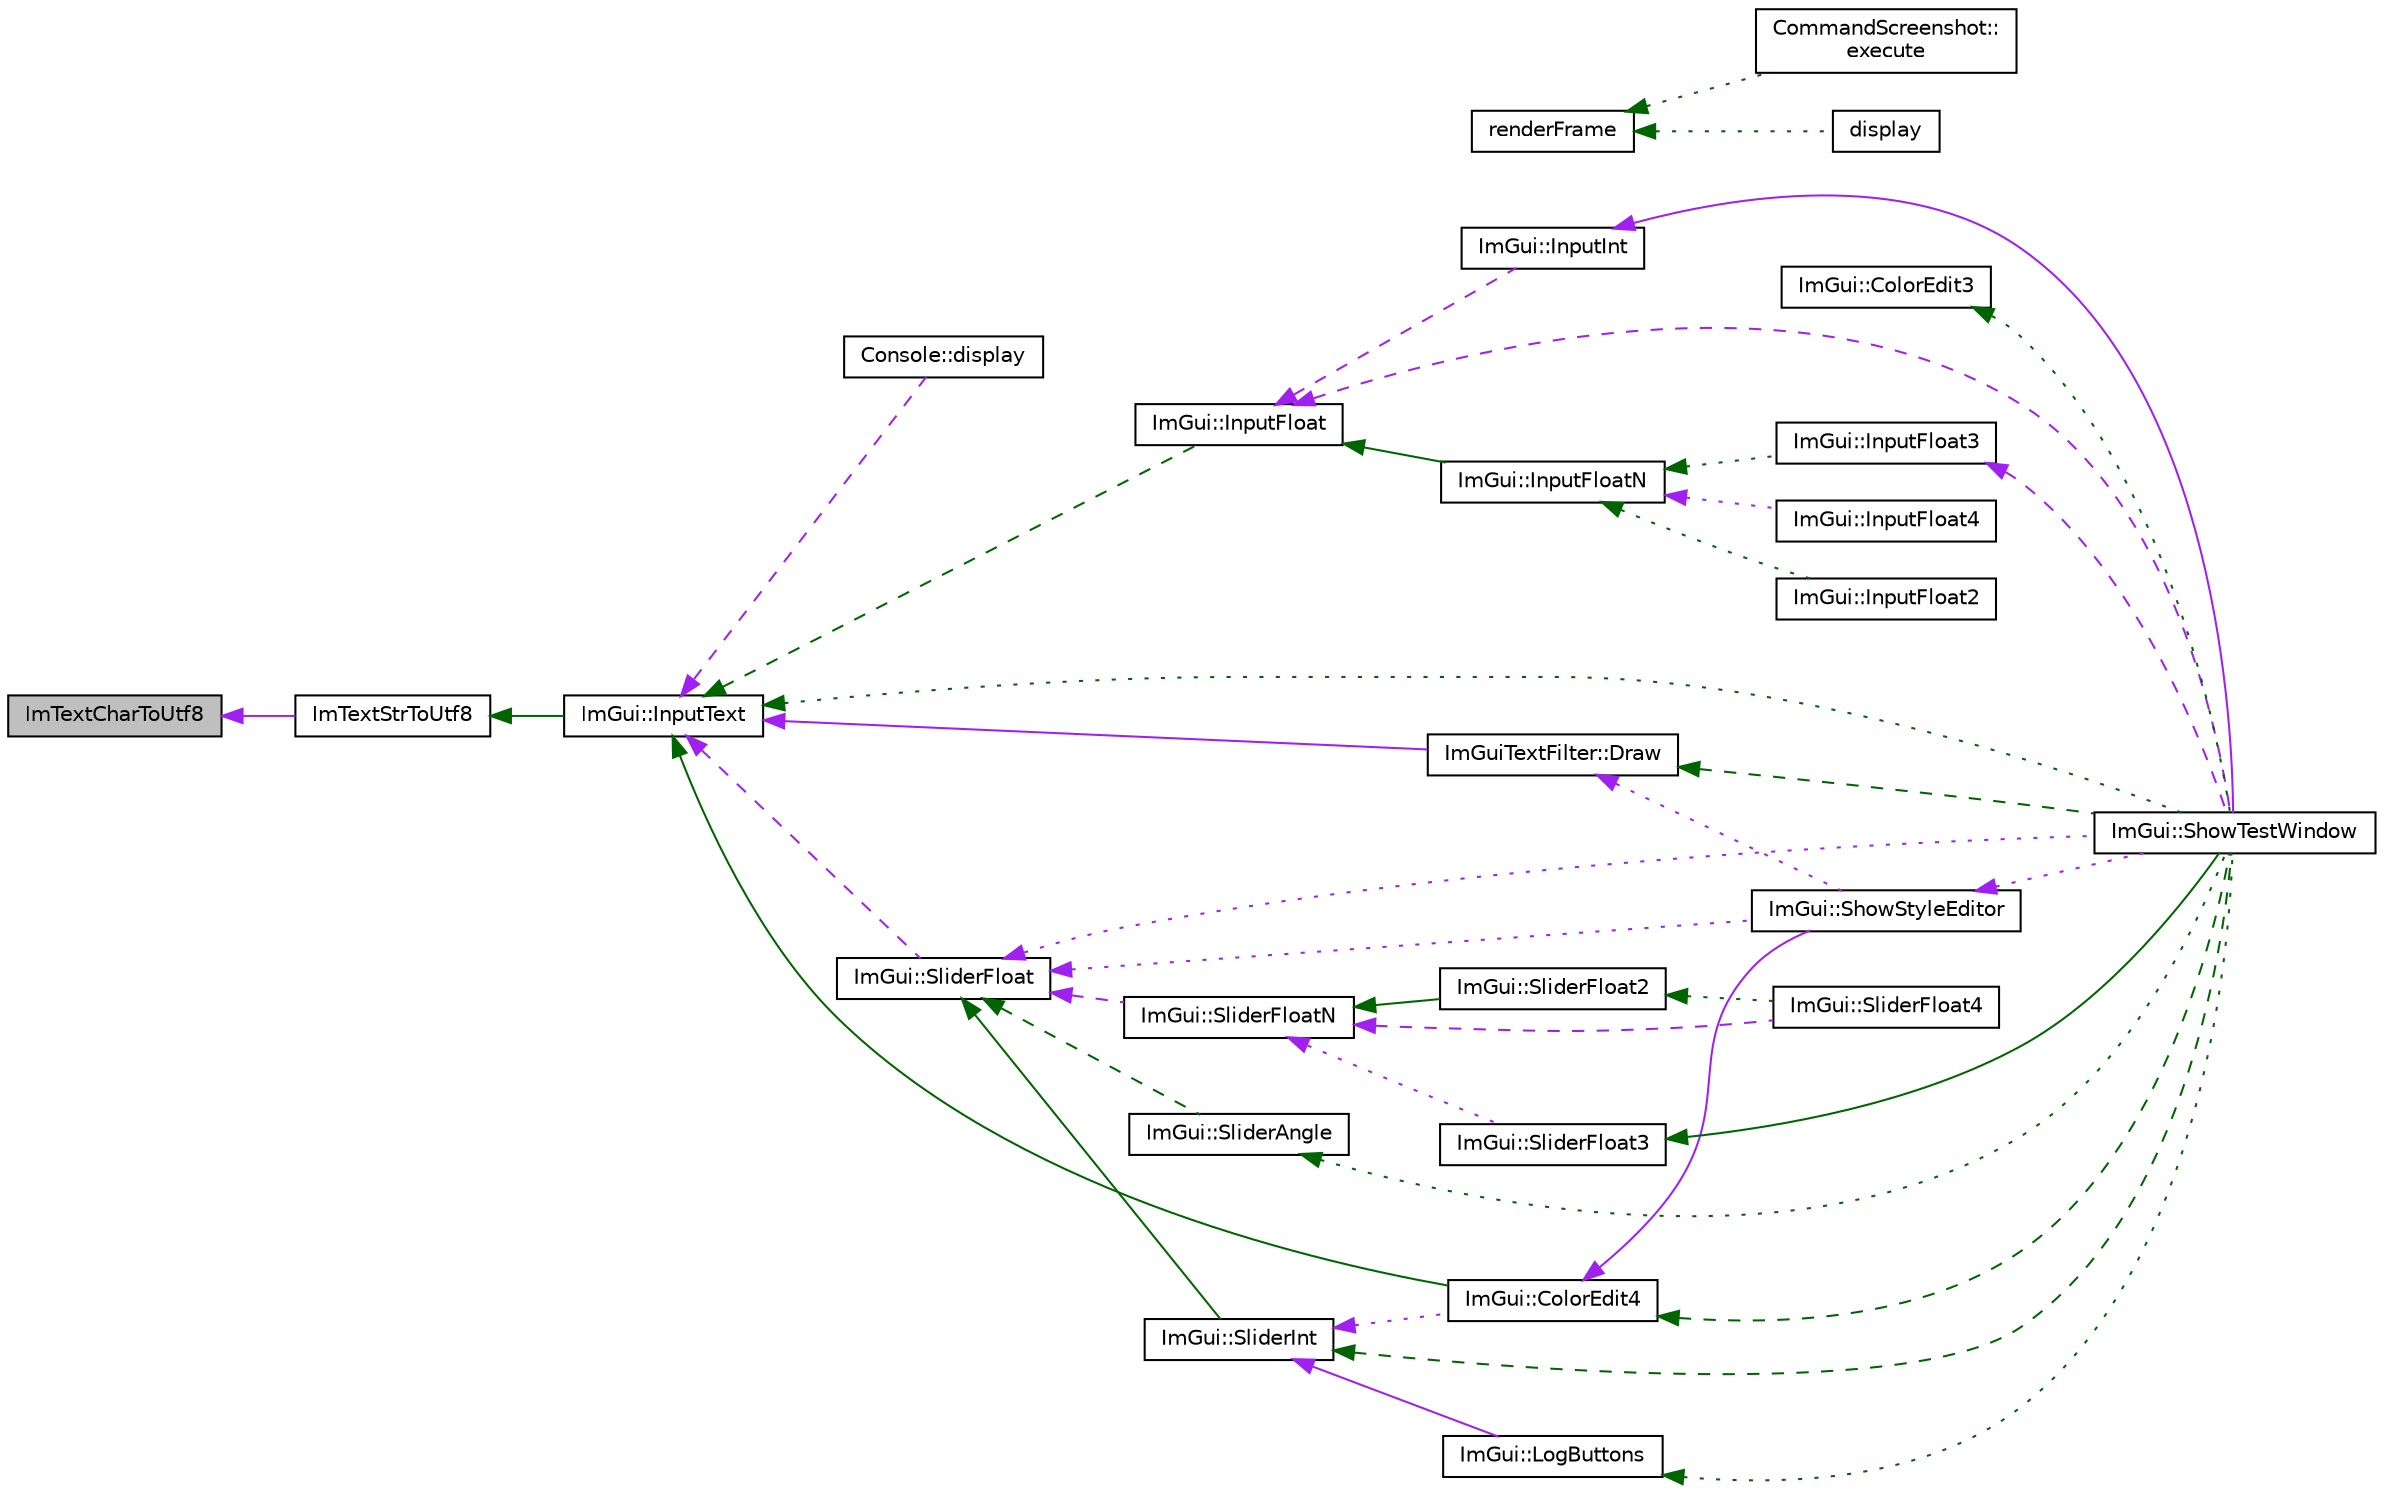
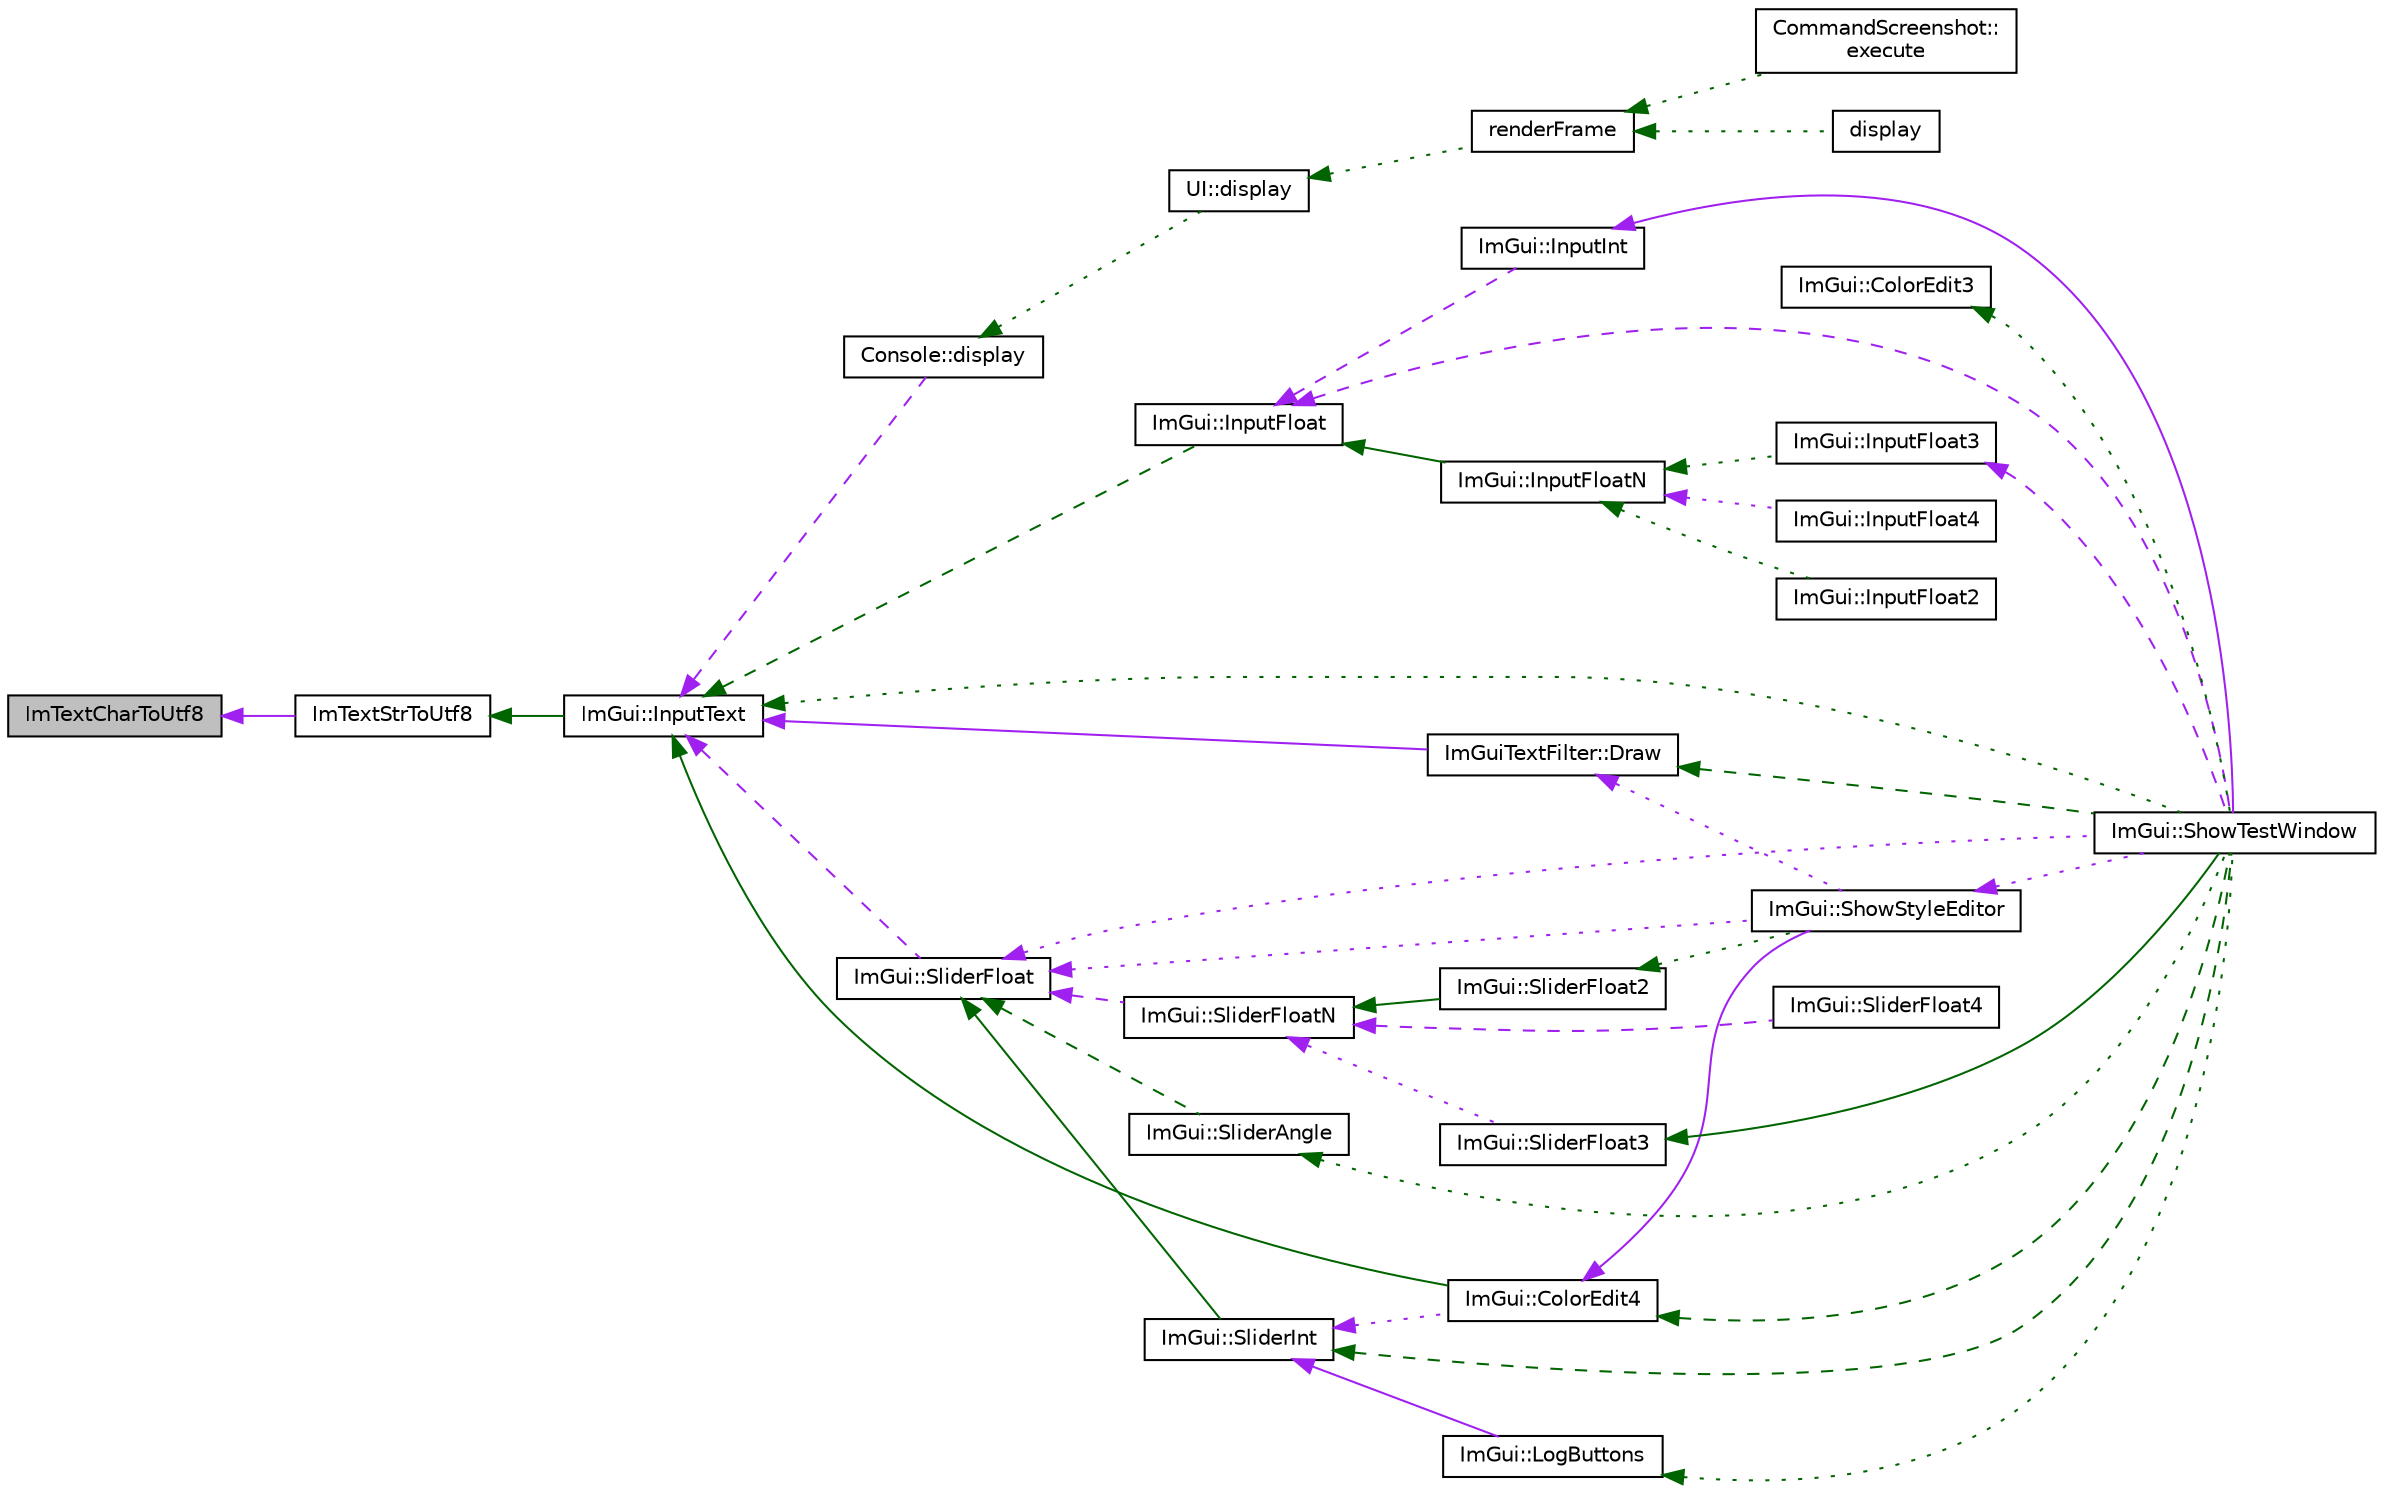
none -> (1239, 191)
(1715, 998) -> (1730, 947)
